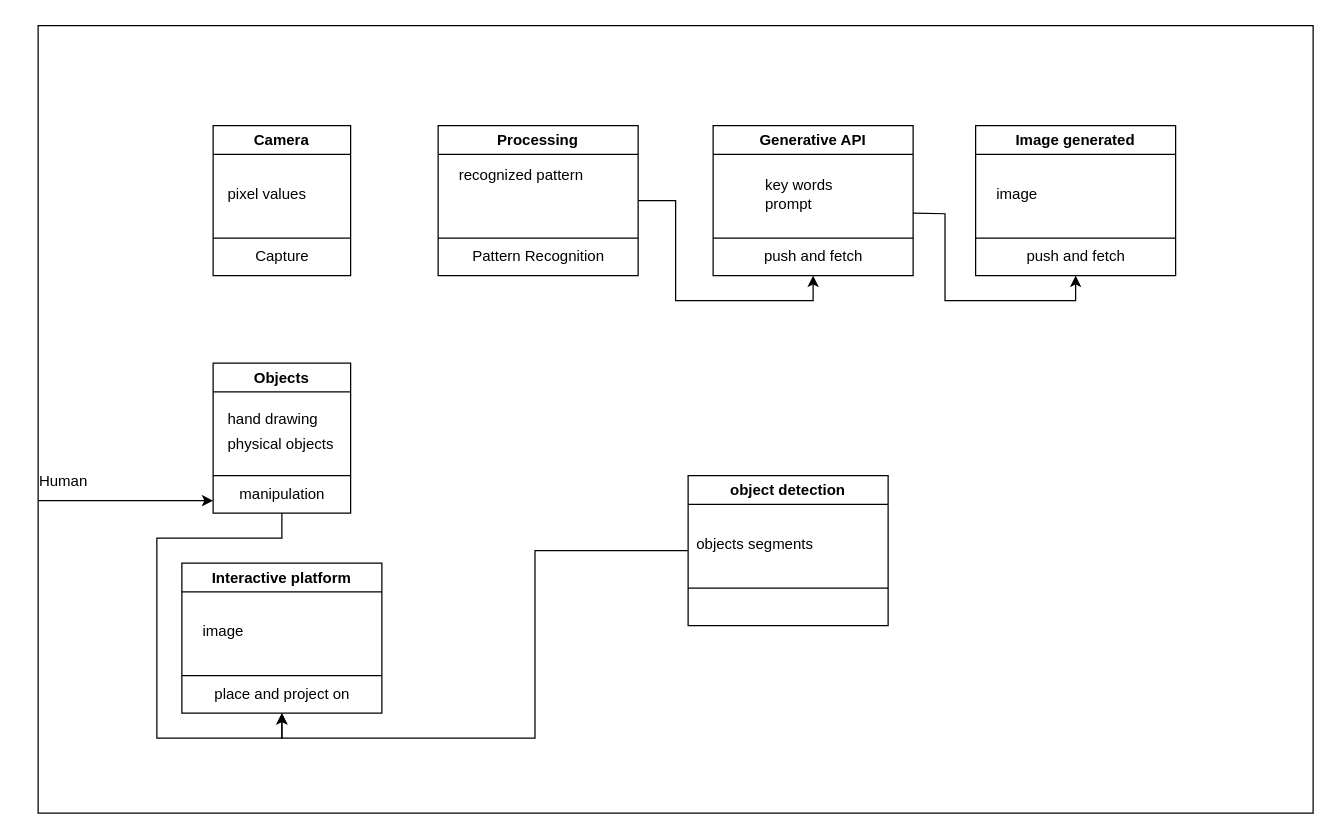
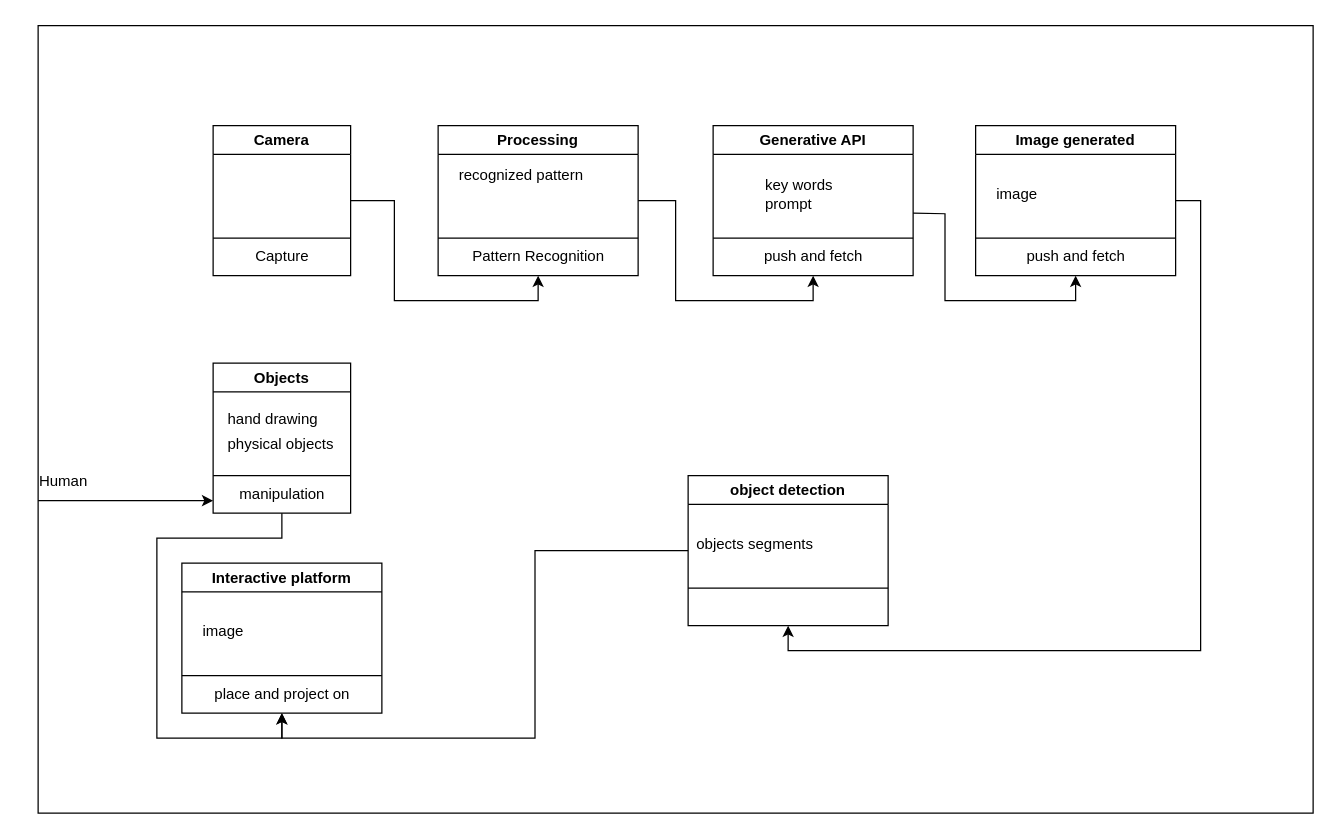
(282, 194) -> none
none -> (403, 301)
none -> (1201, 628)
